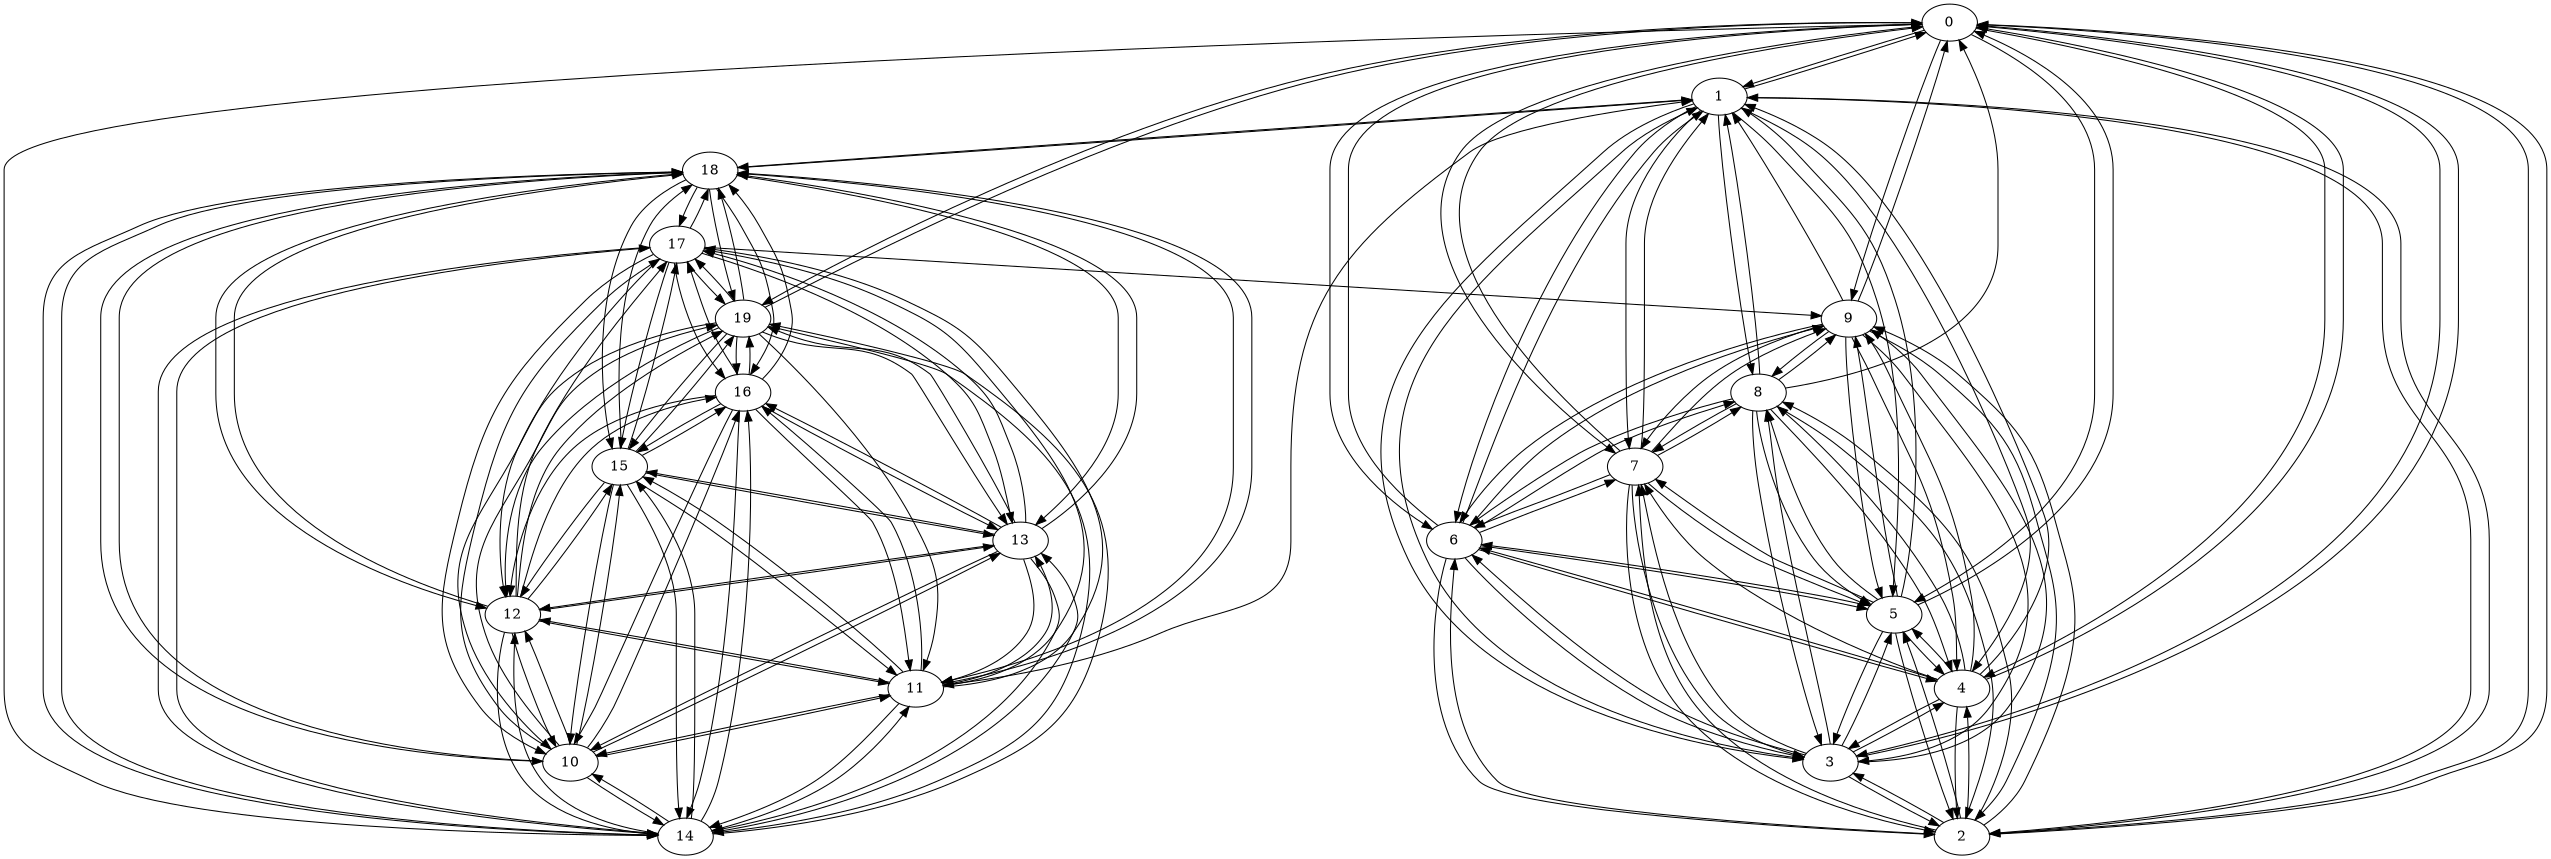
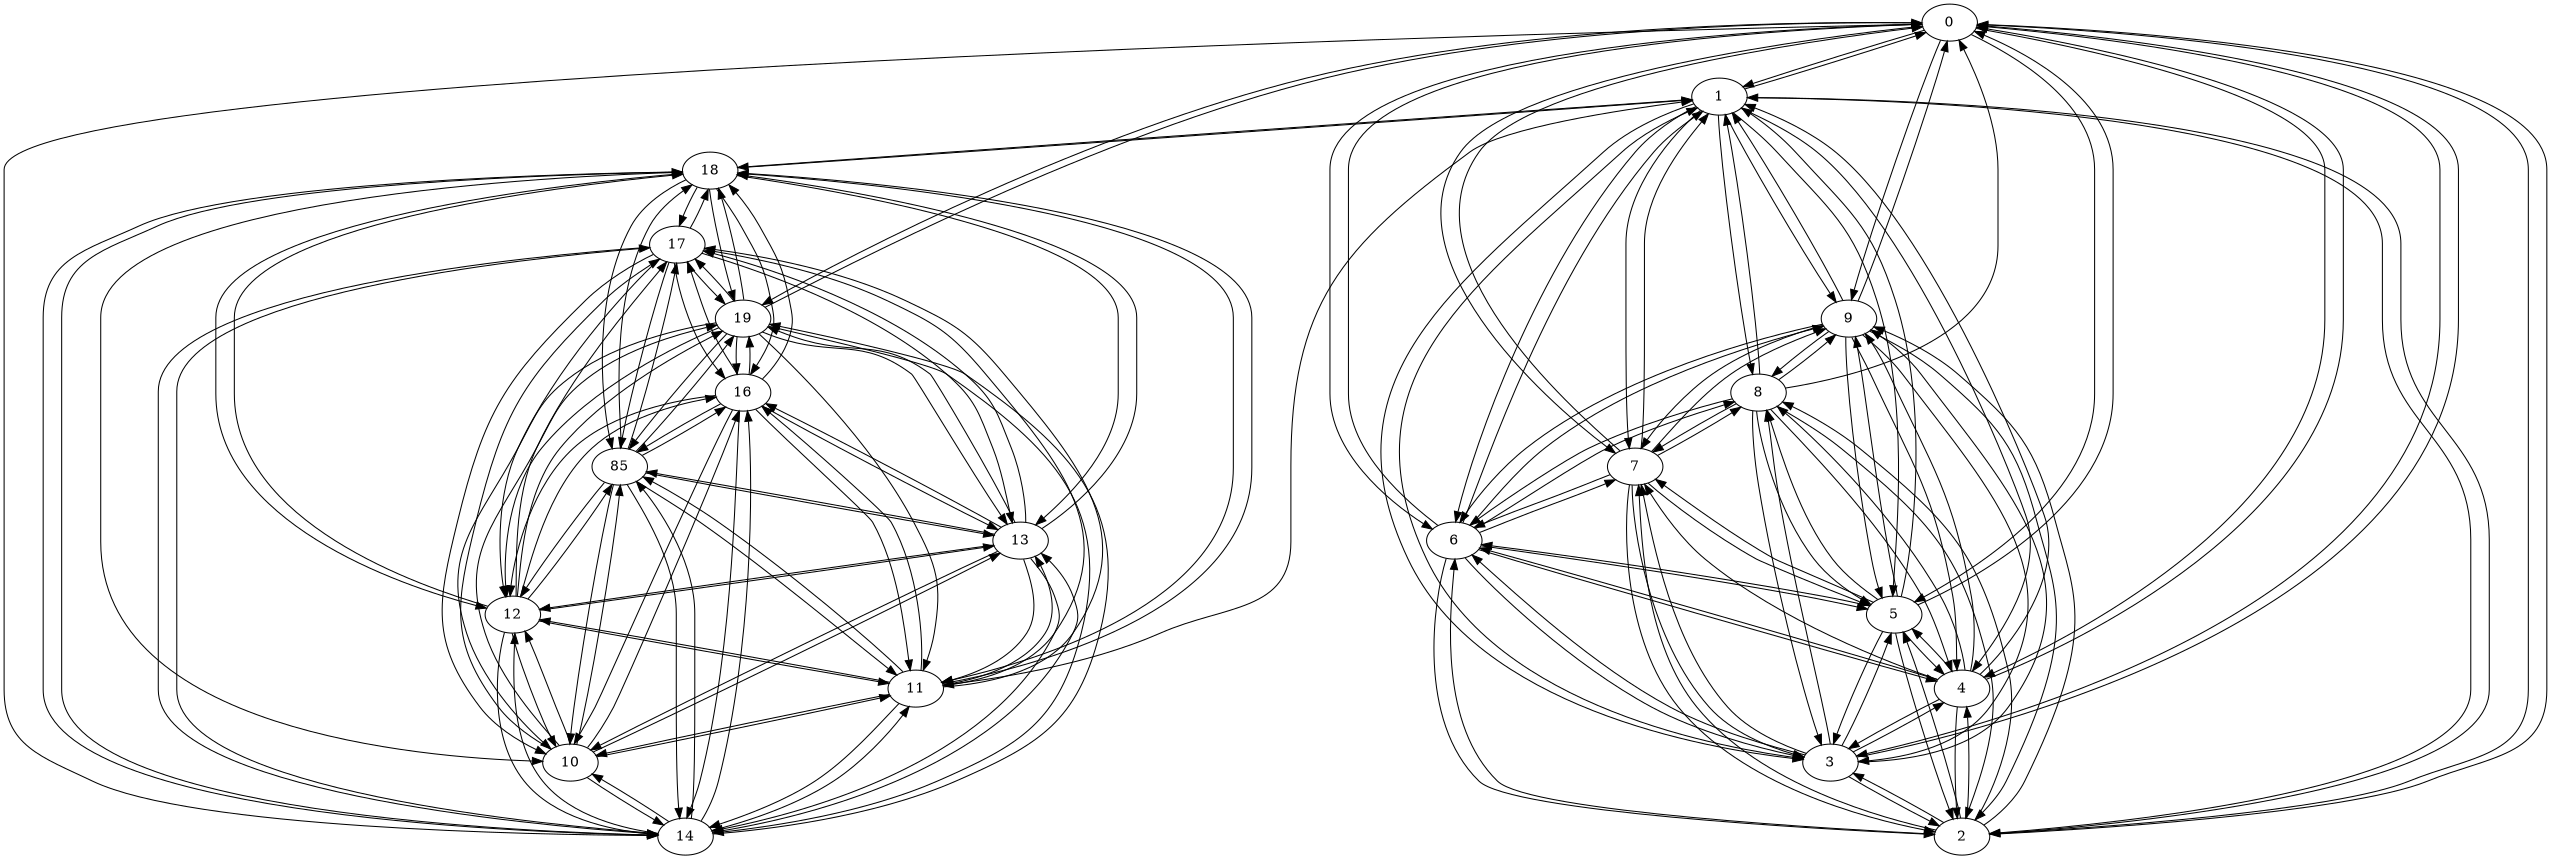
(1258, 281) -> (1776, 205)
(119, 393) -> none
(620, 467) -> (620, 467)
